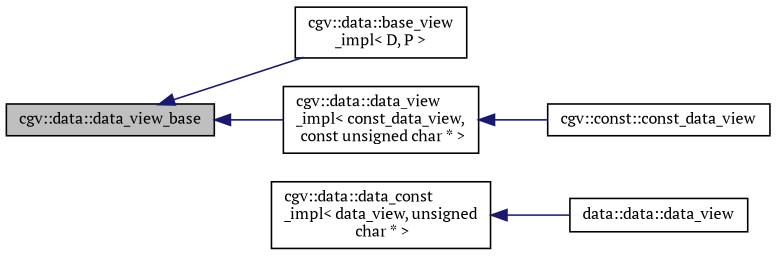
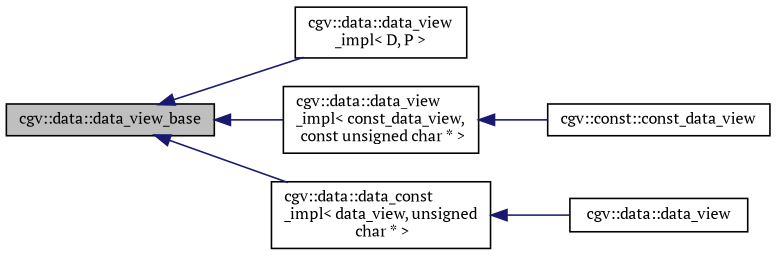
(381, 33) -> (381, 33)
none -> (229, 161)
(659, 215) -> (659, 215)
